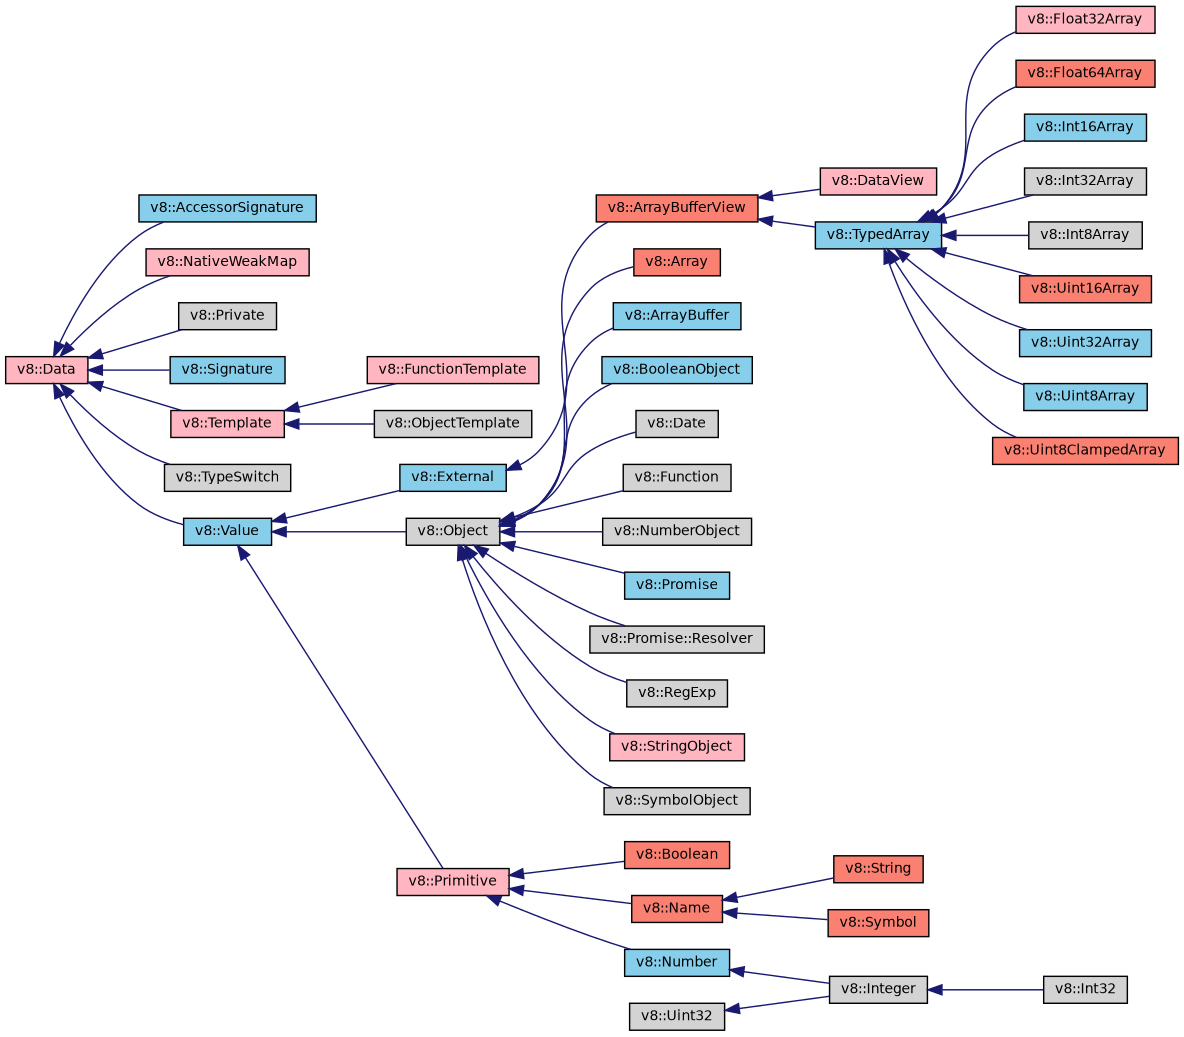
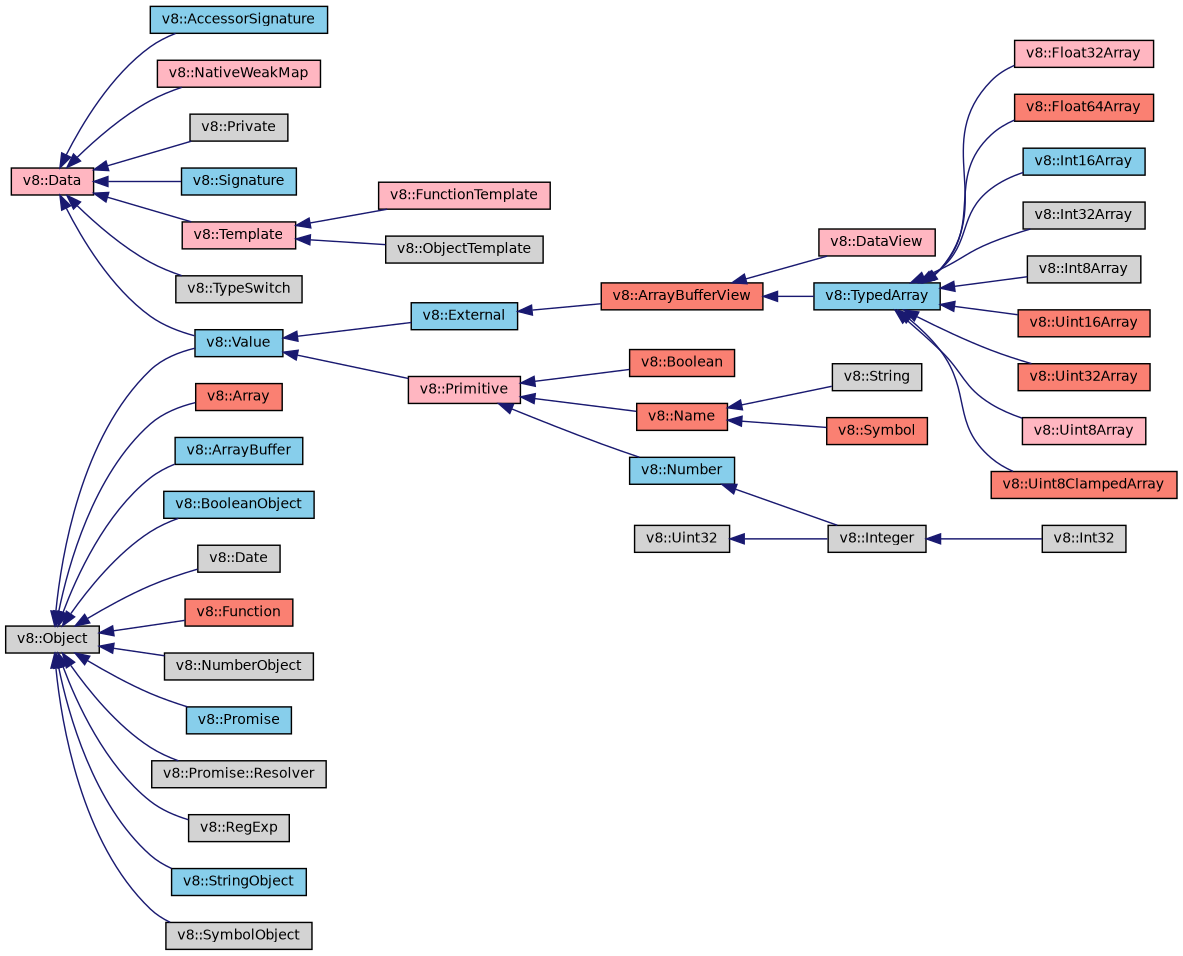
(1086, 343) -> (1084, 377)
(1086, 397) -> (1084, 431)
(677, 478) -> (239, 613)
(346, 532) -> (92, 459)
(677, 747) -> (239, 882)
(878, 869) -> (877, 377)
